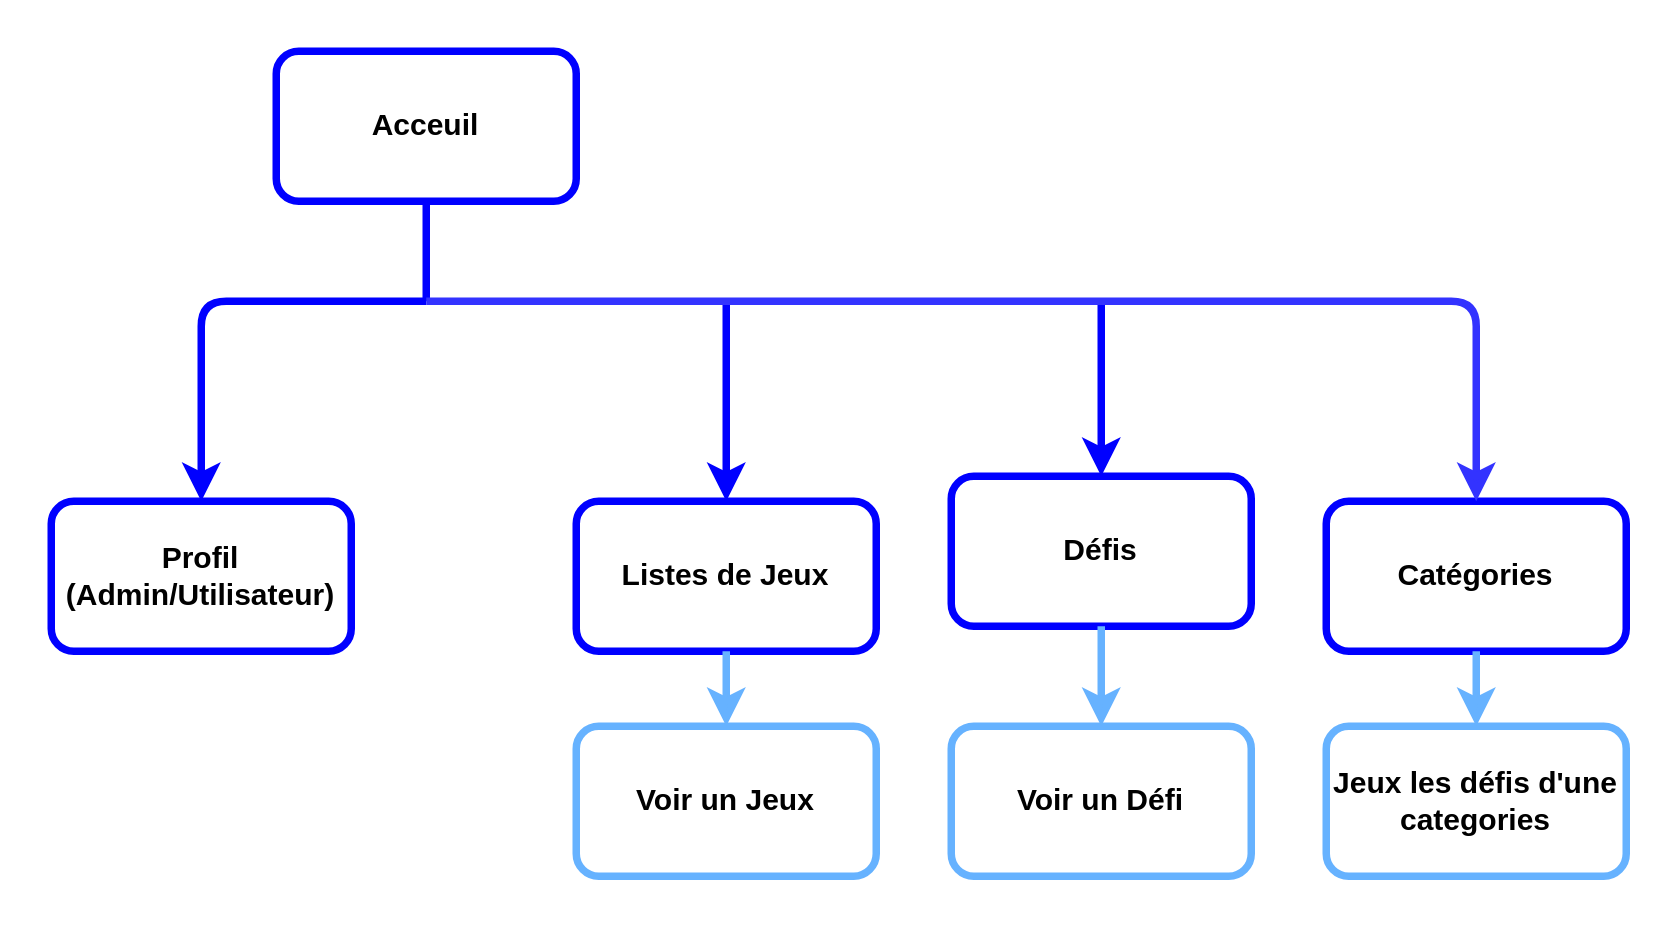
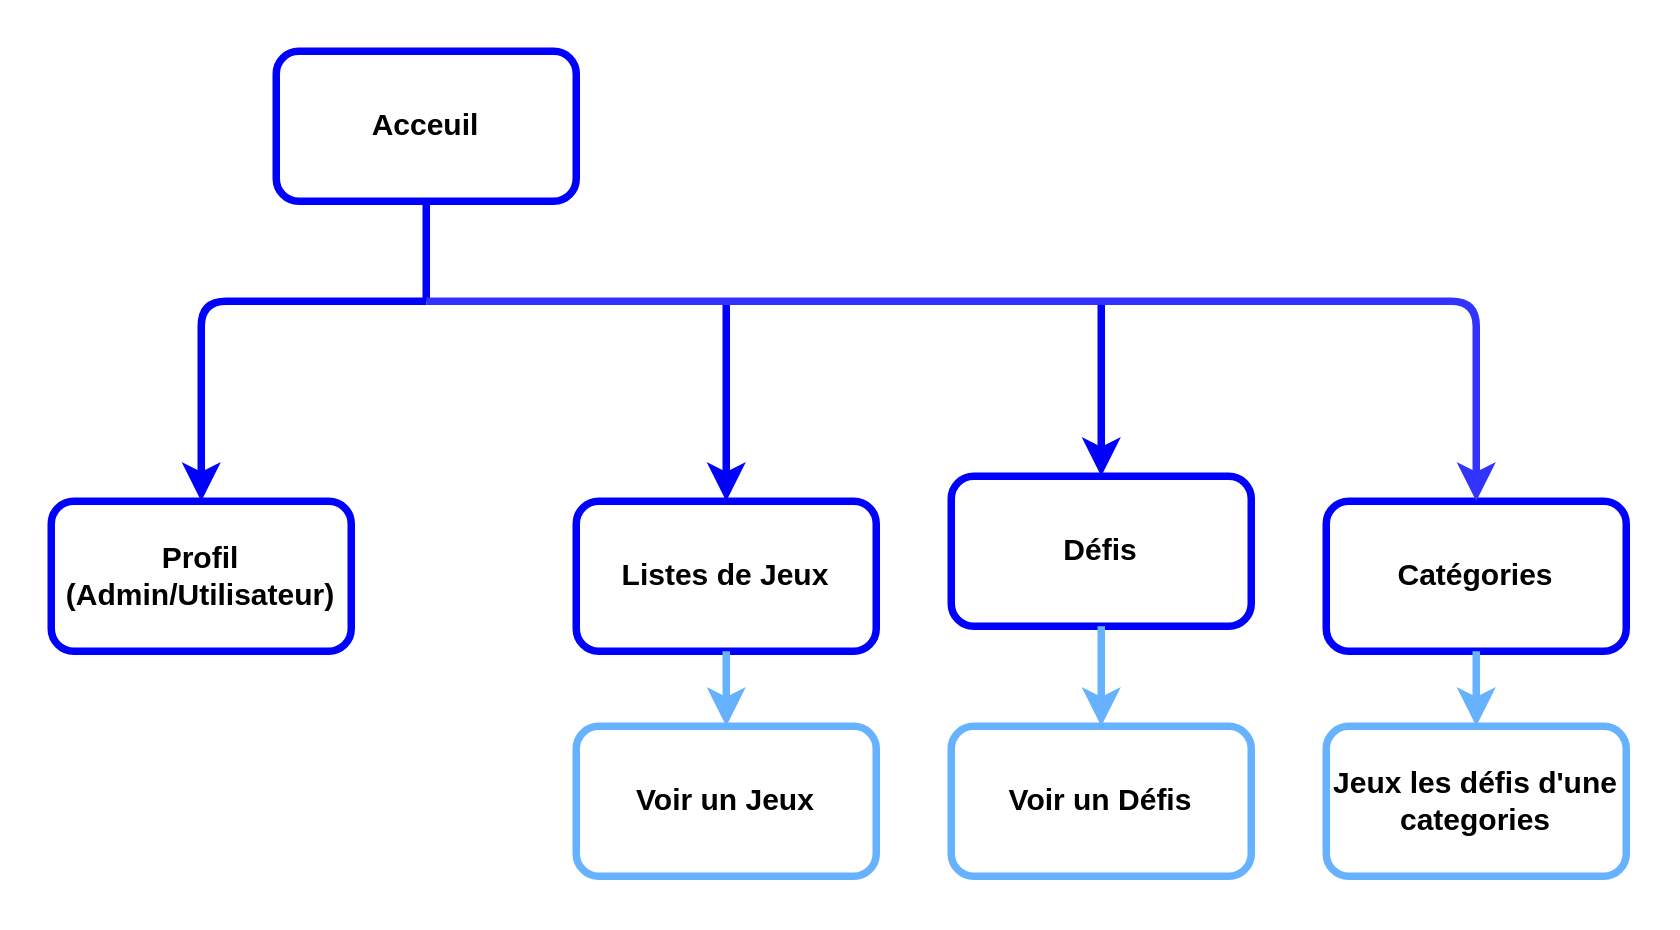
(1101, 801) -> (1101, 801)
